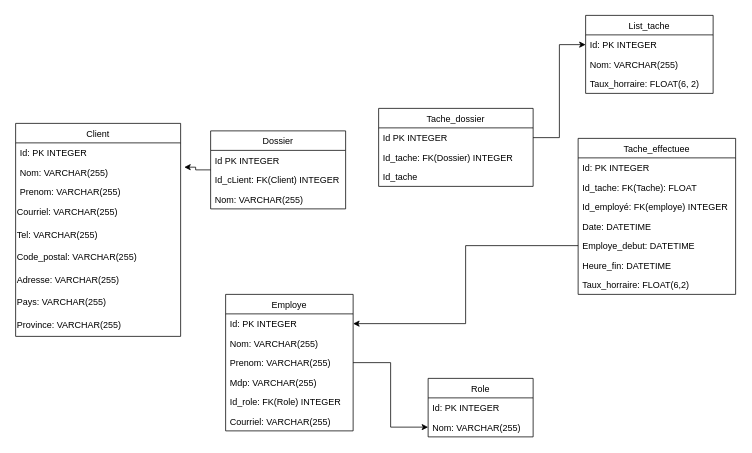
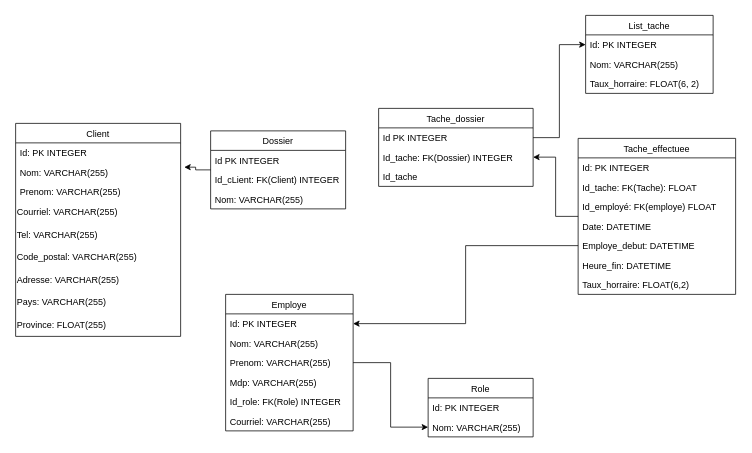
none -> (555, 197)
(654, 207) -> (649, 207)
(69, 325) -> (64, 325)
